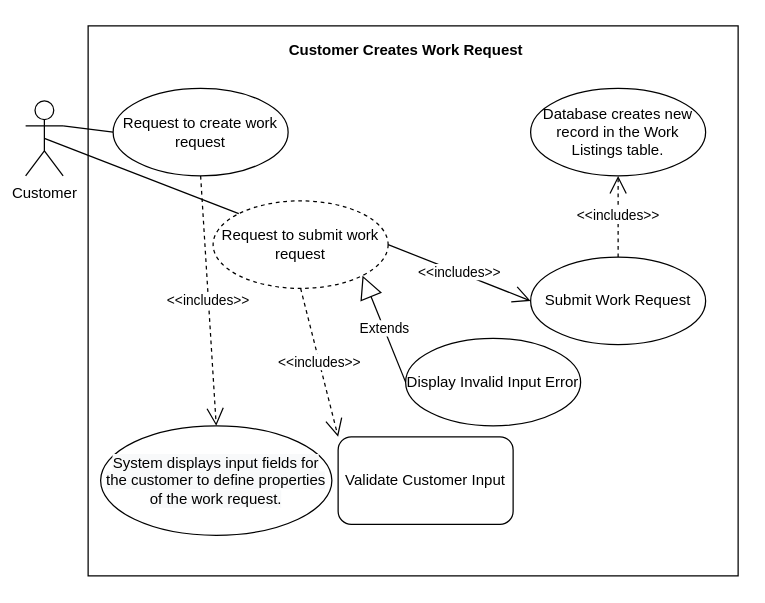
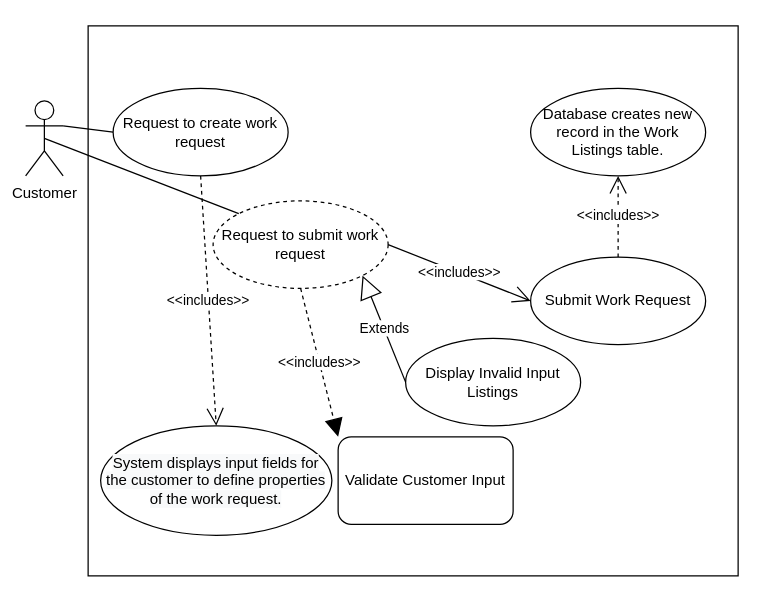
(406, 51) -> none
(493, 382) -> (493, 382)
(335, 425) -> (333, 418)
